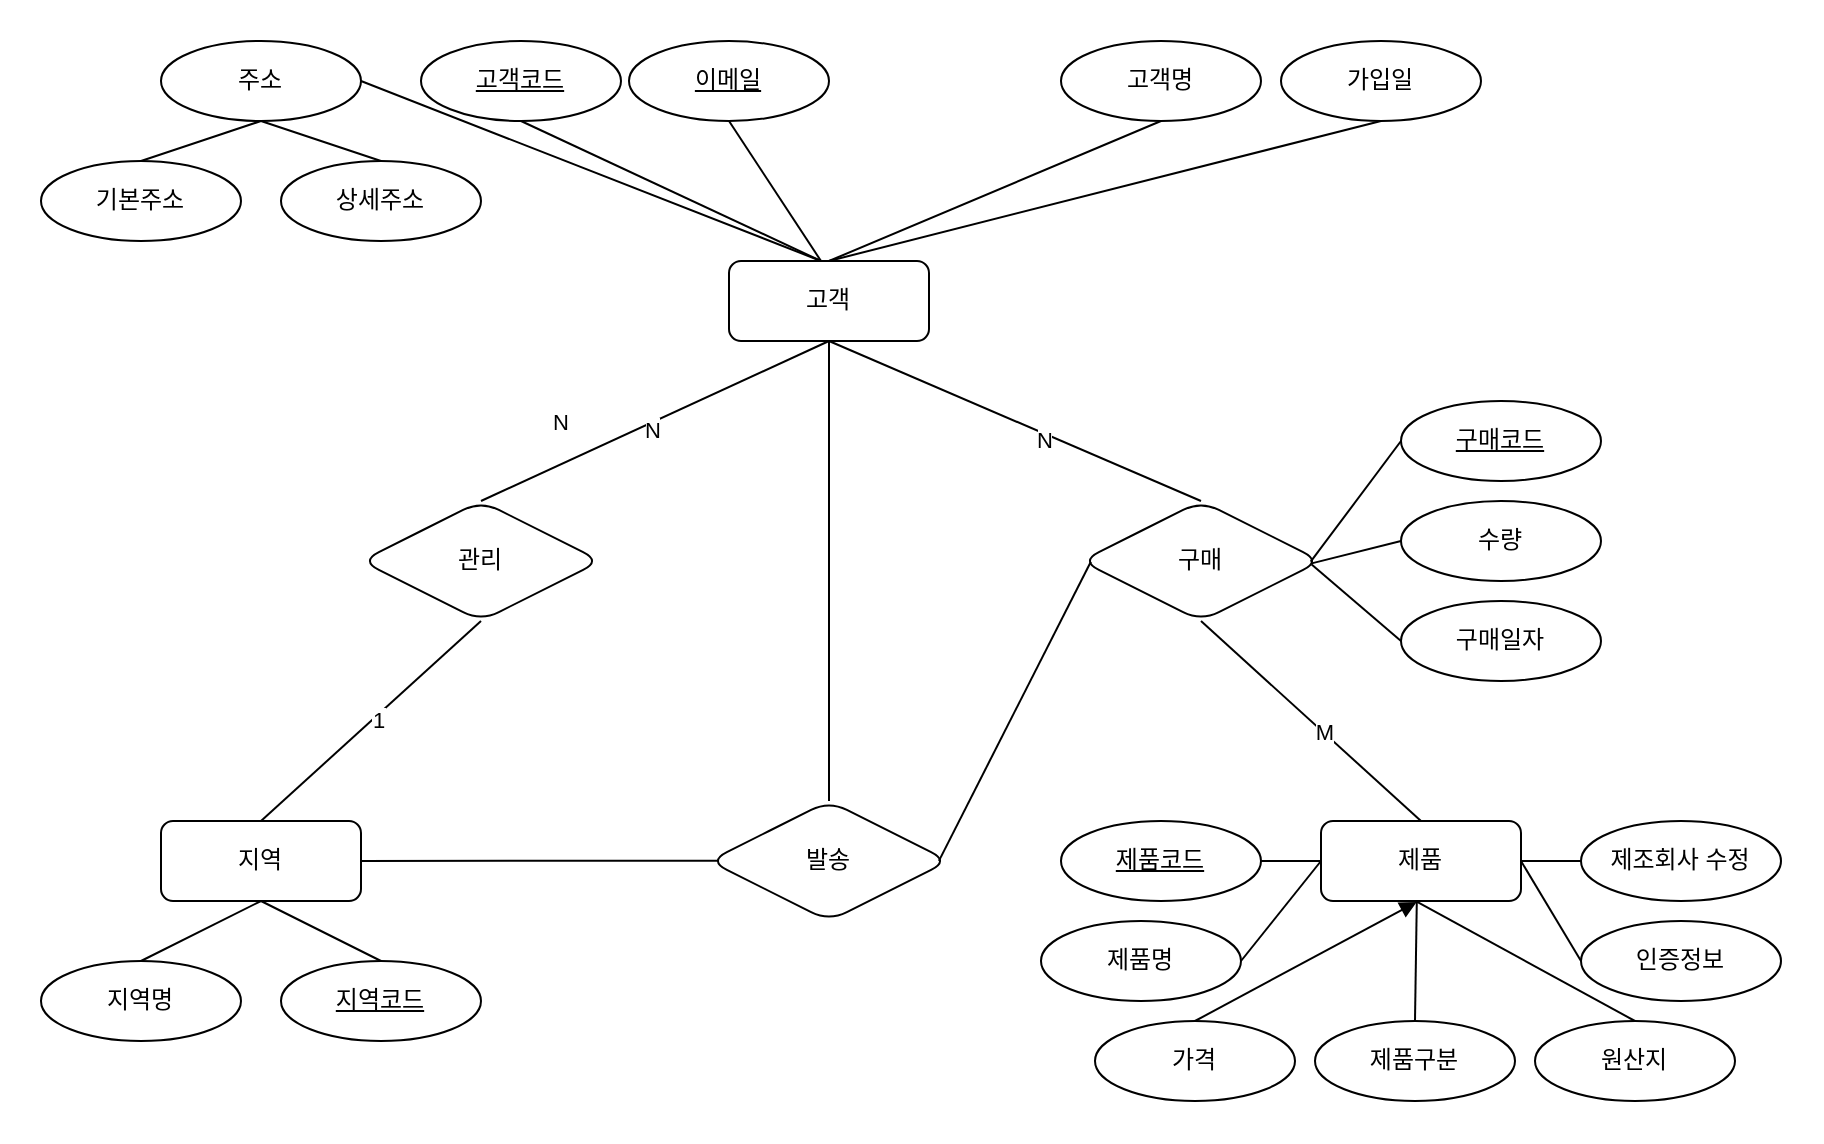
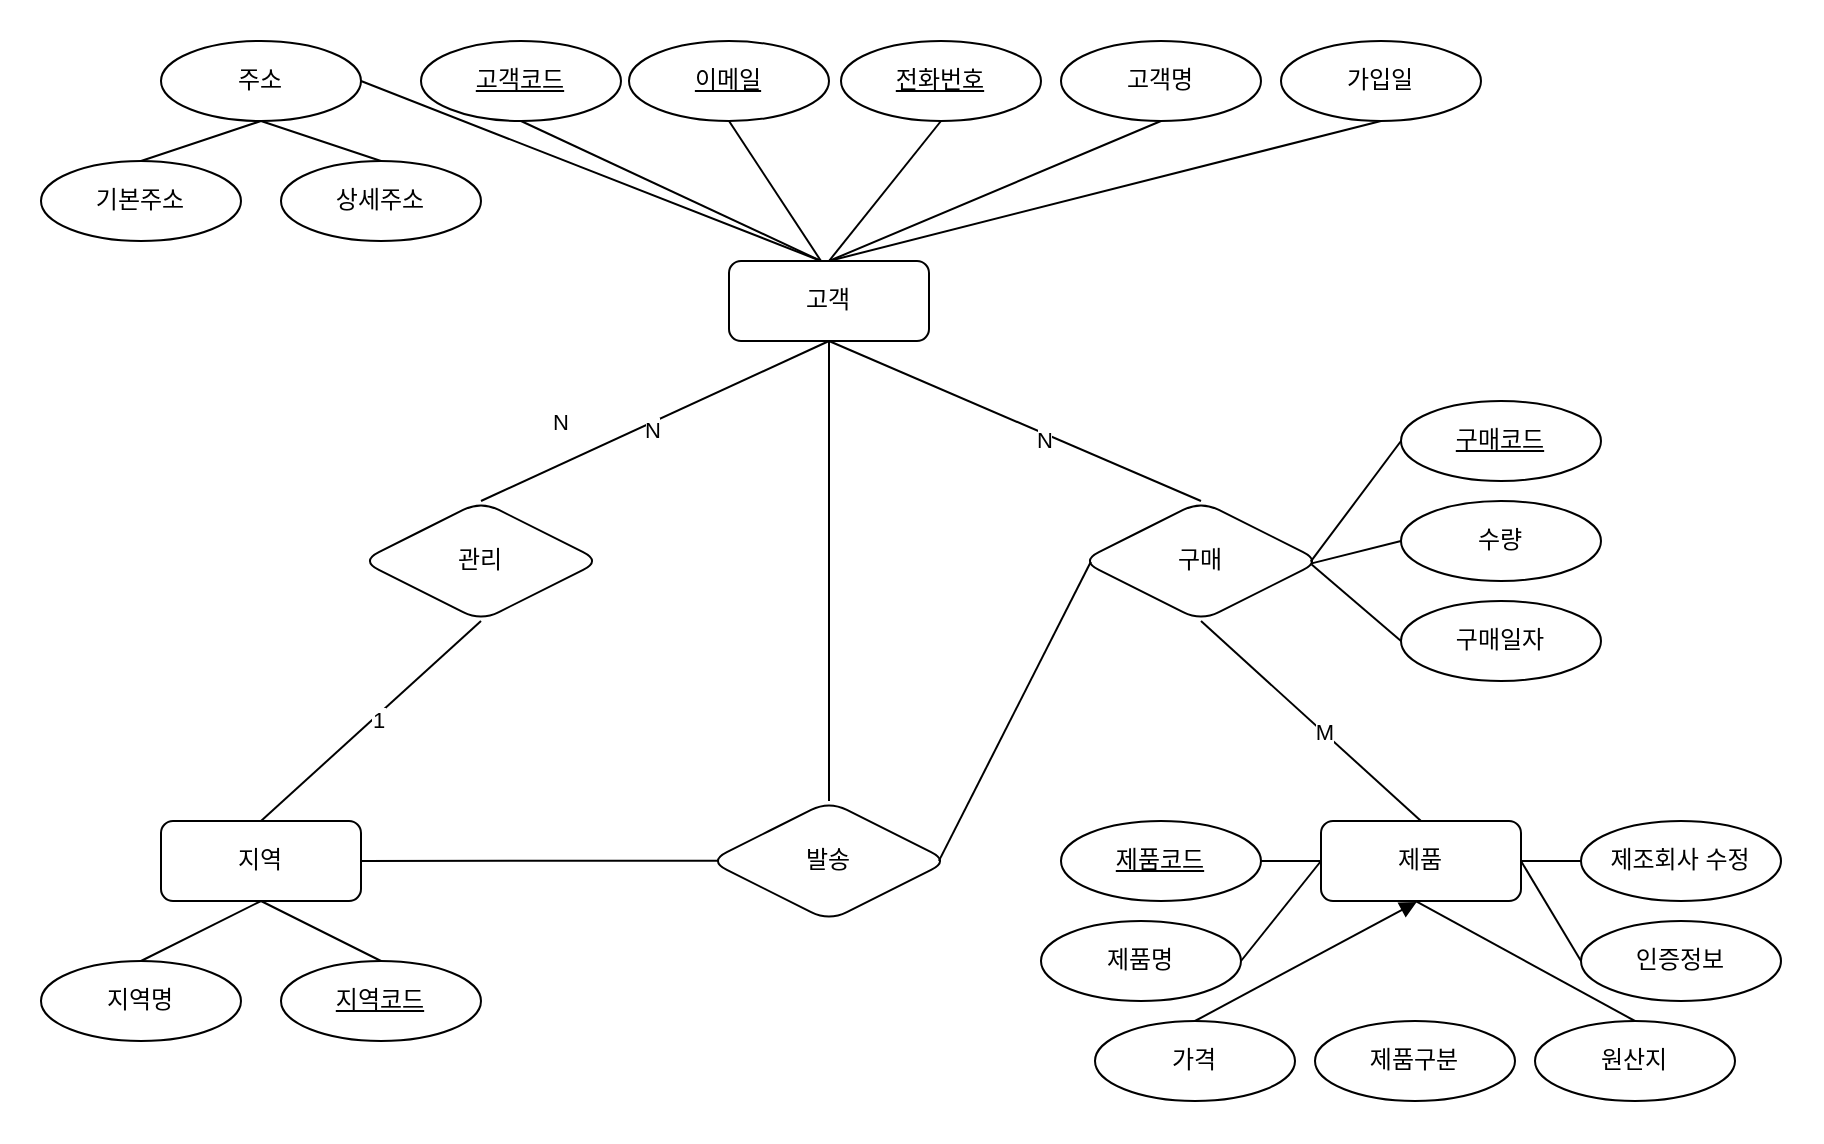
none -> (941, 81)
none -> (887, 189)
(1416, 963) -> none
